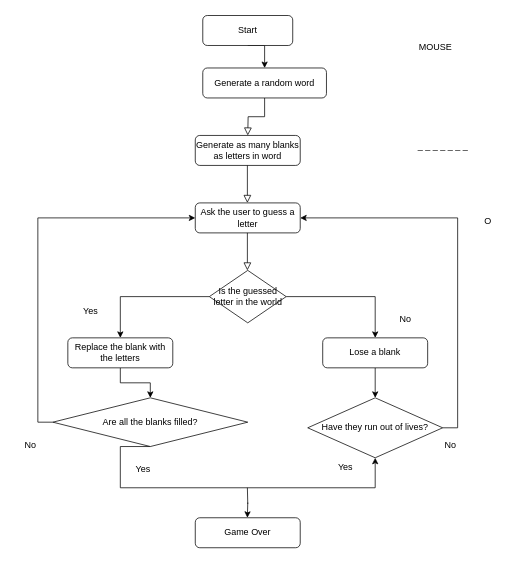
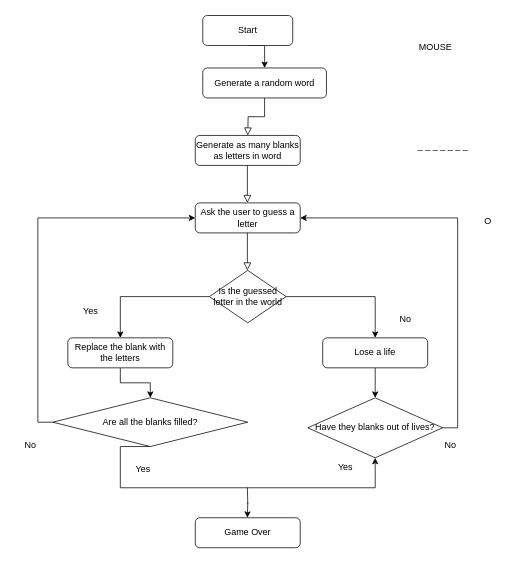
(375, 353) -> (375, 353)
(375, 428) -> (375, 428)
